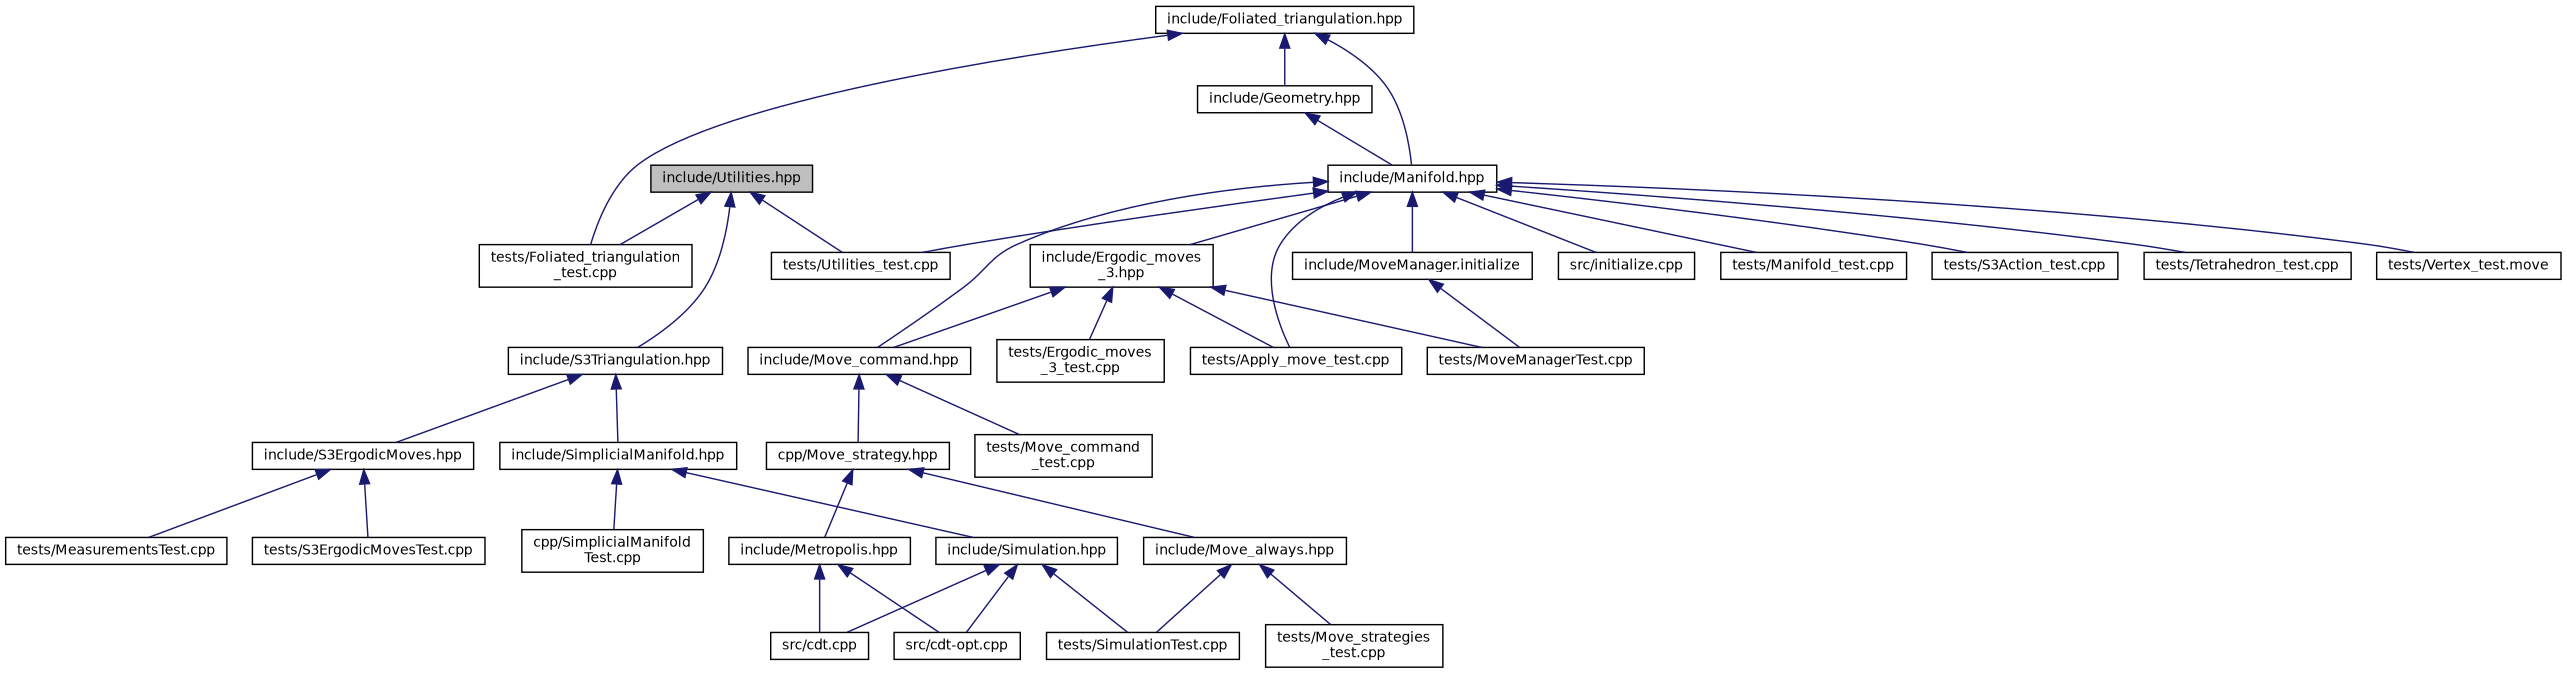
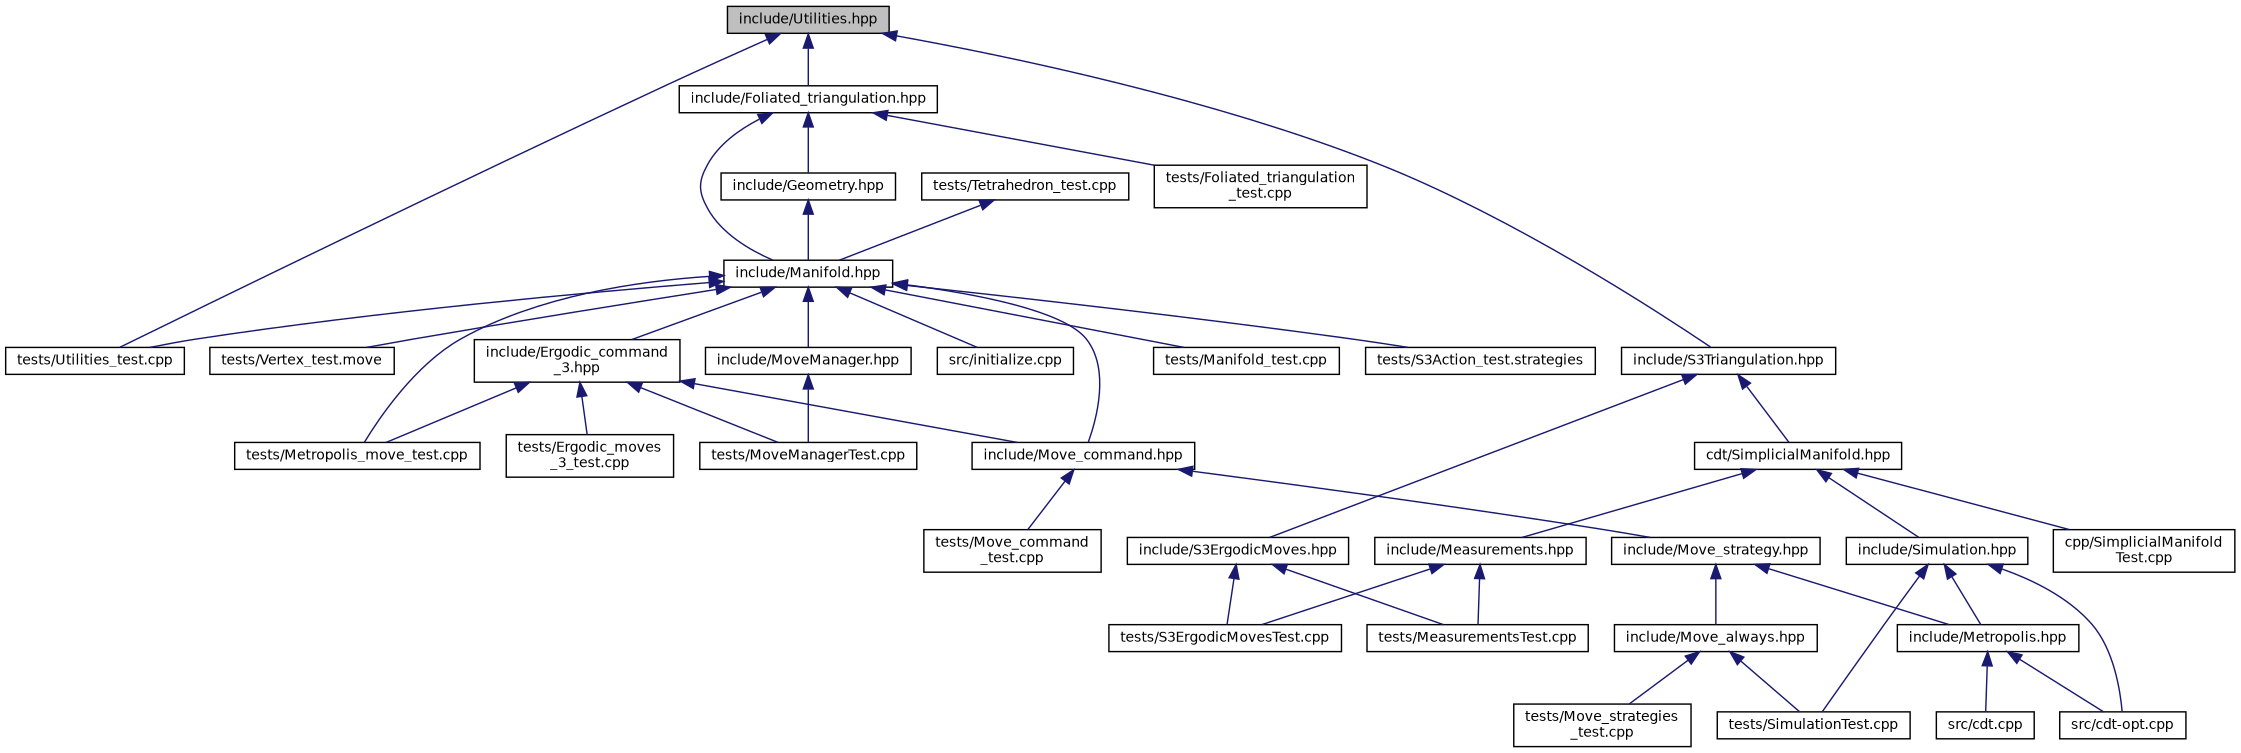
(1849, 213) -> (910, 233)
(659, 222) -> (808, 67)
(1122, 266) -> (577, 361)
(1412, 266) -> (808, 361)
(2025, 266) -> (1480, 361)
(1296, 361) -> (357, 456)
(618, 456) -> (1798, 456)
(858, 456) -> (1716, 551)
none -> (1480, 551)
(917, 601) -> (1966, 601)
